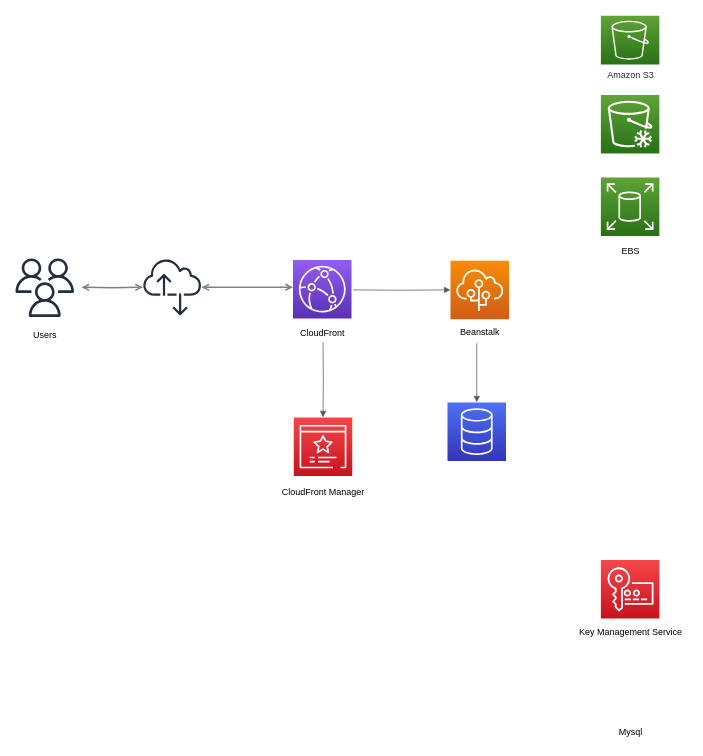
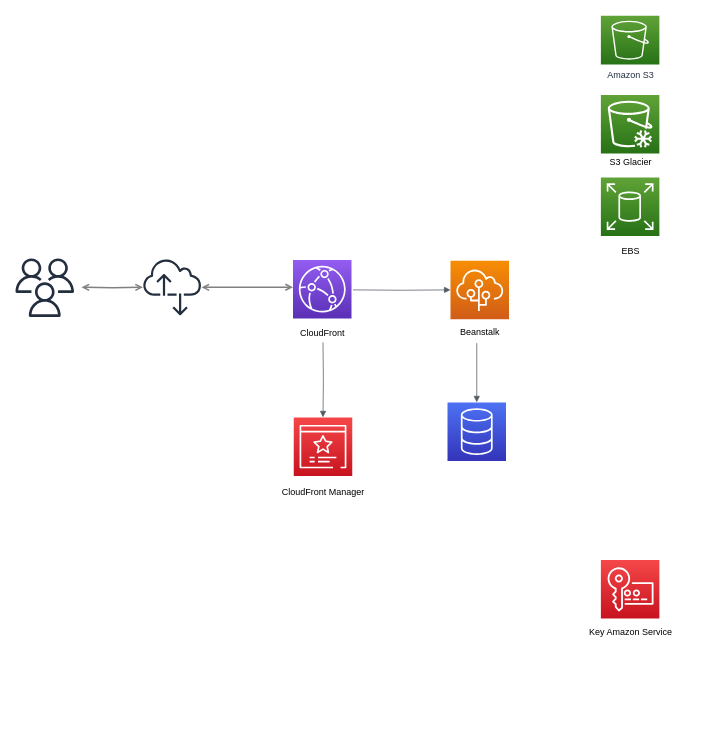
none -> (630, 162)
(45, 335) -> none
(631, 633) -> (631, 633)
(630, 732) -> none
